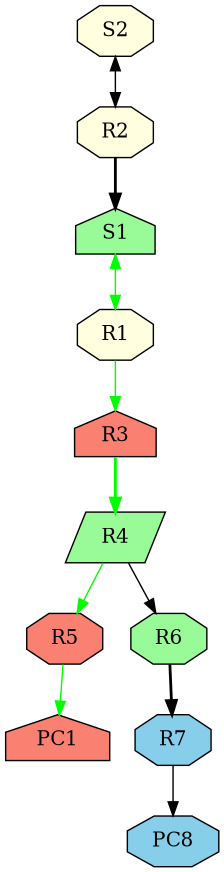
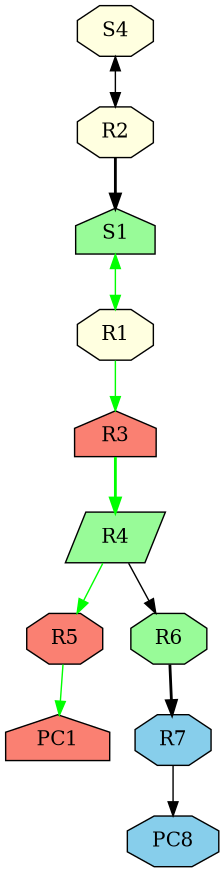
(115, 31) -> (115, 31)
